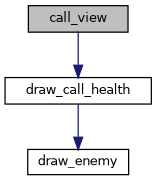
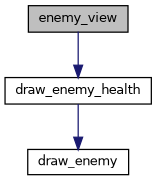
(78, 19) -> (78, 19)
(78, 91) -> (78, 91)
